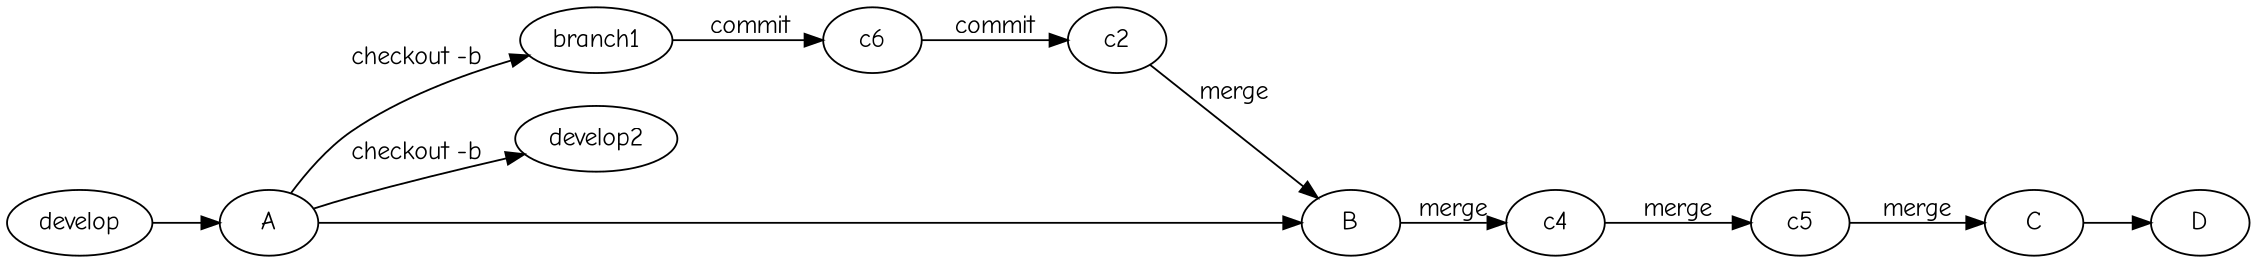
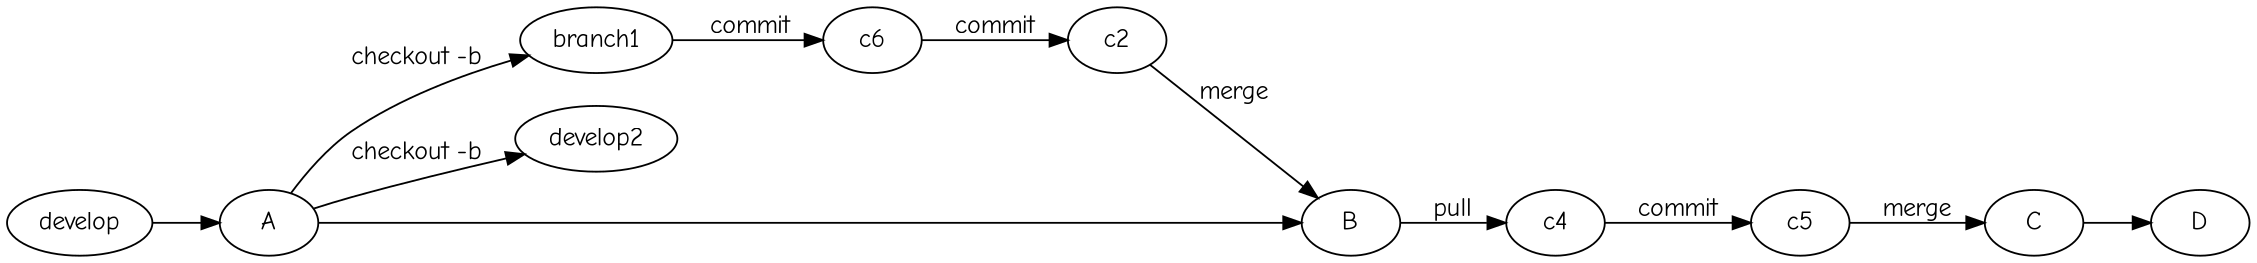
(1453, 209) -> (1453, 209)
(1678, 209) -> (1678, 209)
